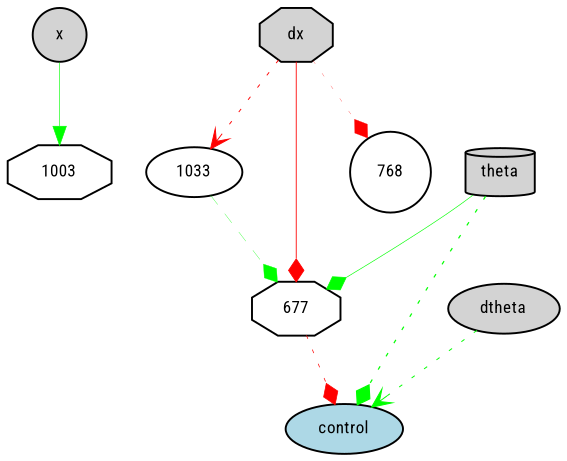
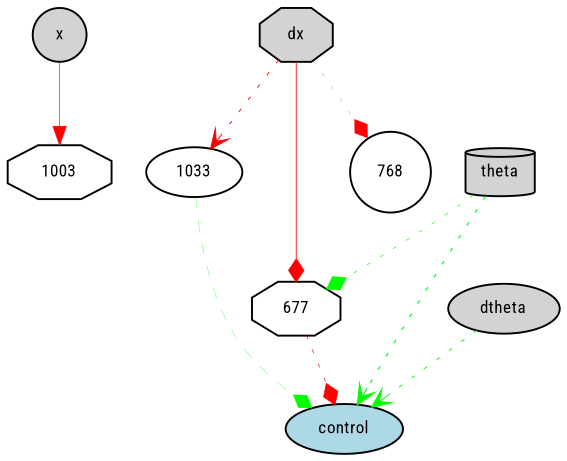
(60, 94) -> (60, 94)
(237, 230) -> (221, 308)
(411, 238) -> (411, 238)
(425, 291) -> (425, 291)
